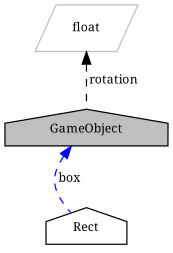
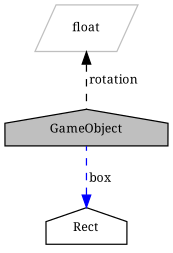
(55, 186) -> (86, 171)
